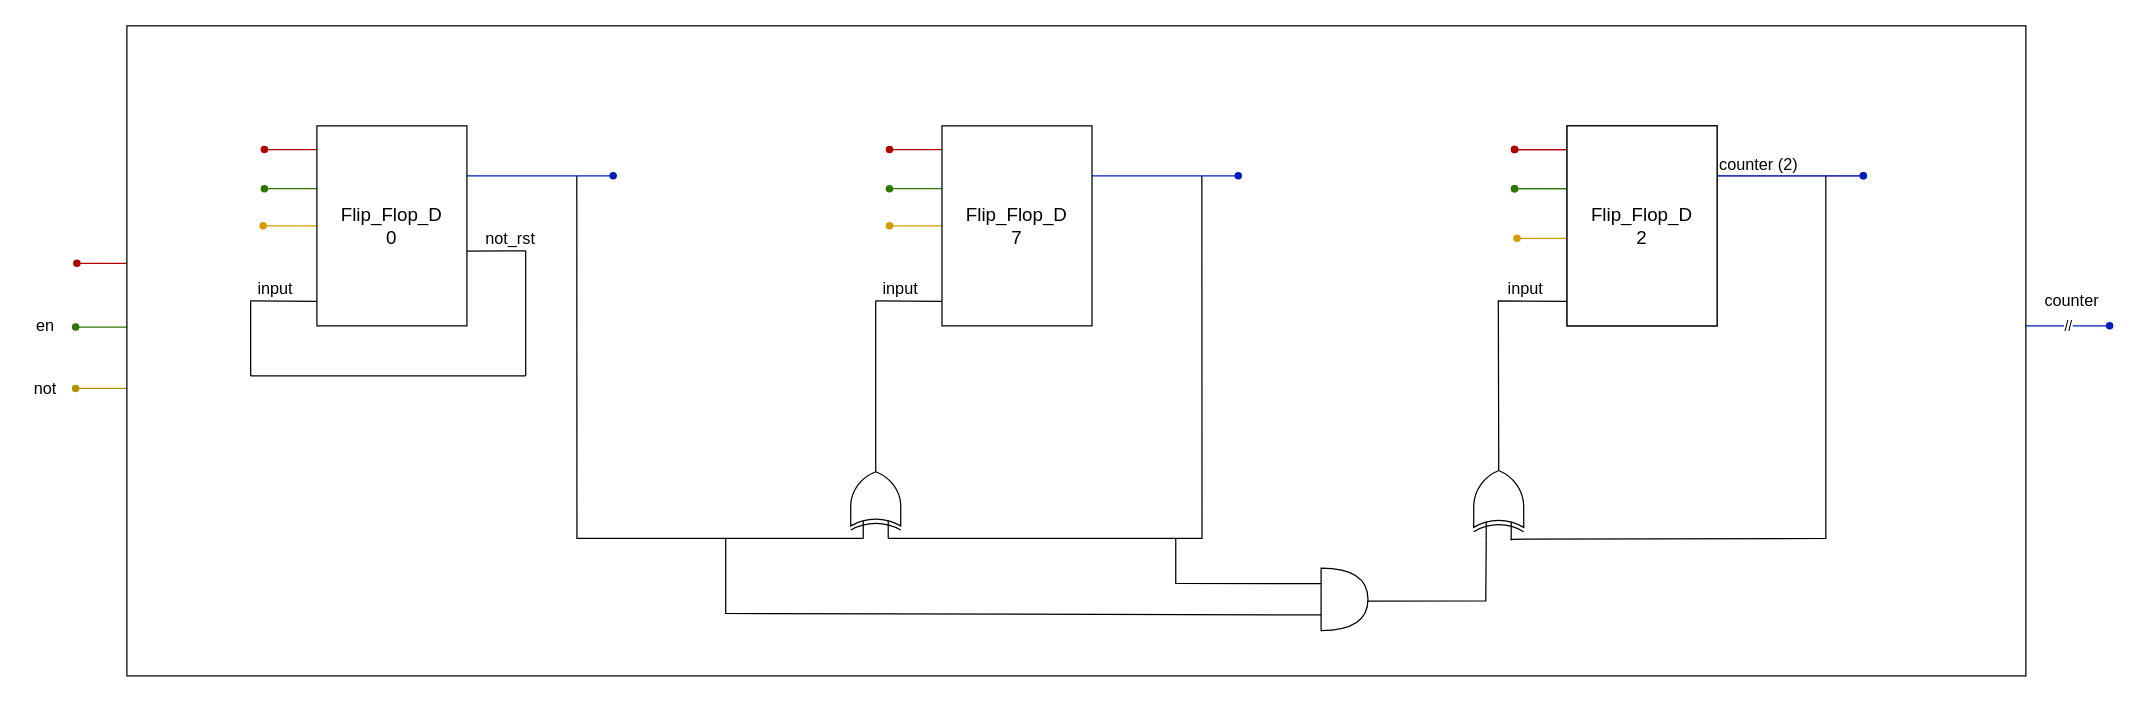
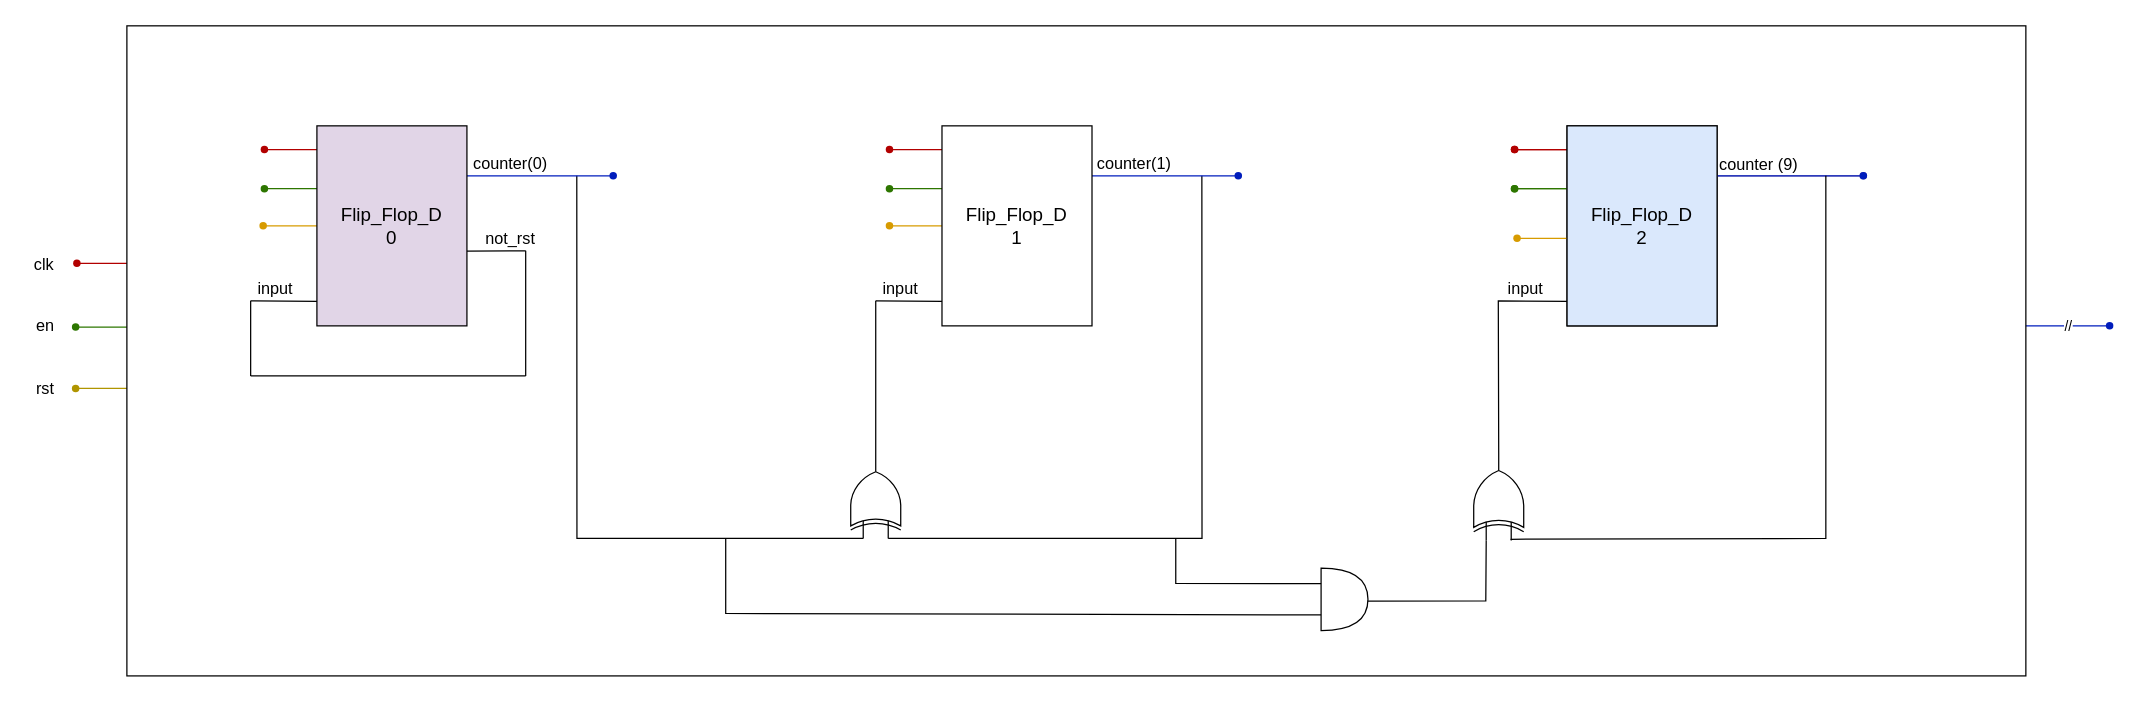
none -> (511, 163)
none -> (1134, 163)
(1759, 164) -> (1759, 164)
(392, 226) -> (392, 226)
(1017, 226) -> (1017, 226)
(1642, 226) -> (1642, 226)
none -> (44, 264)
(2072, 301) -> none
(46, 388) -> (46, 388)
